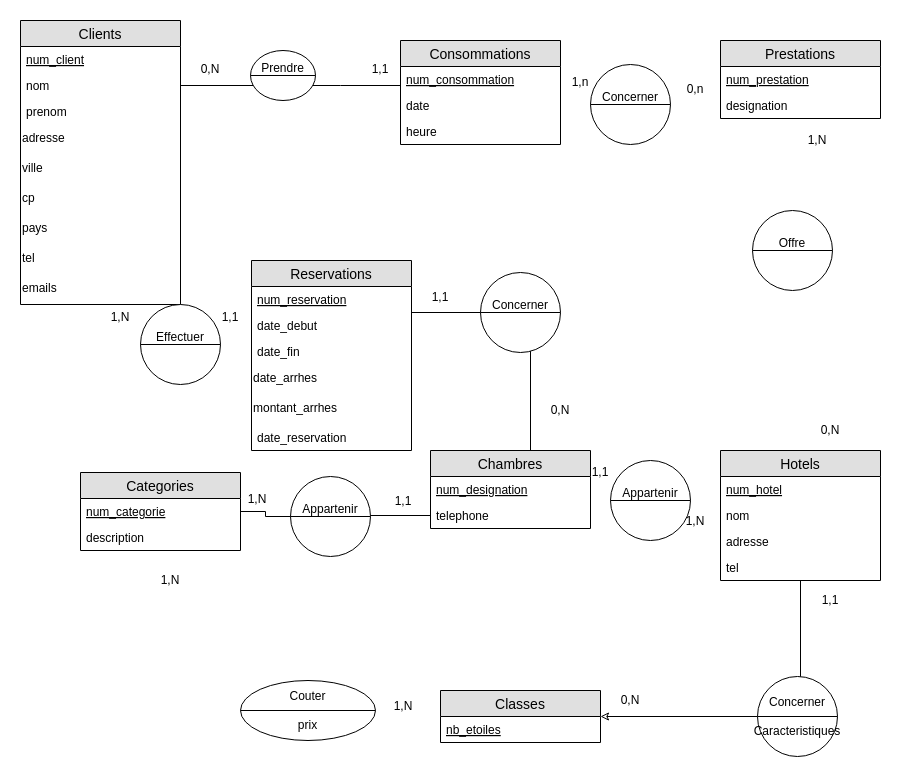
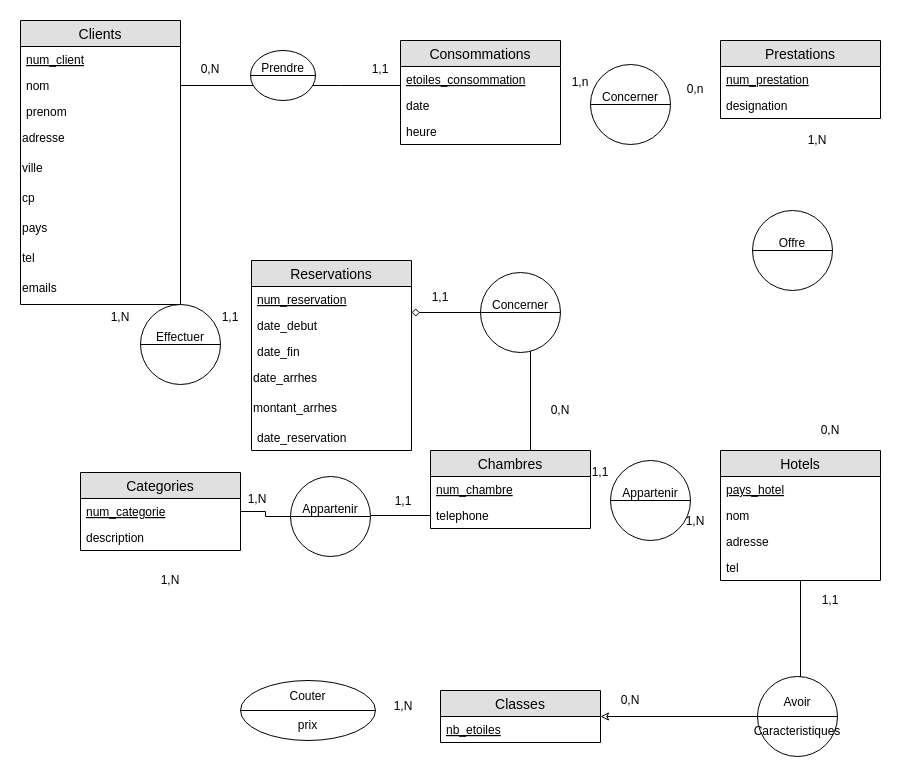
(458, 80) -> (469, 80)
(417, 313) -> (420, 313)
(483, 490) -> (473, 490)
(755, 490) -> (758, 490)
(798, 717) -> (798, 717)
